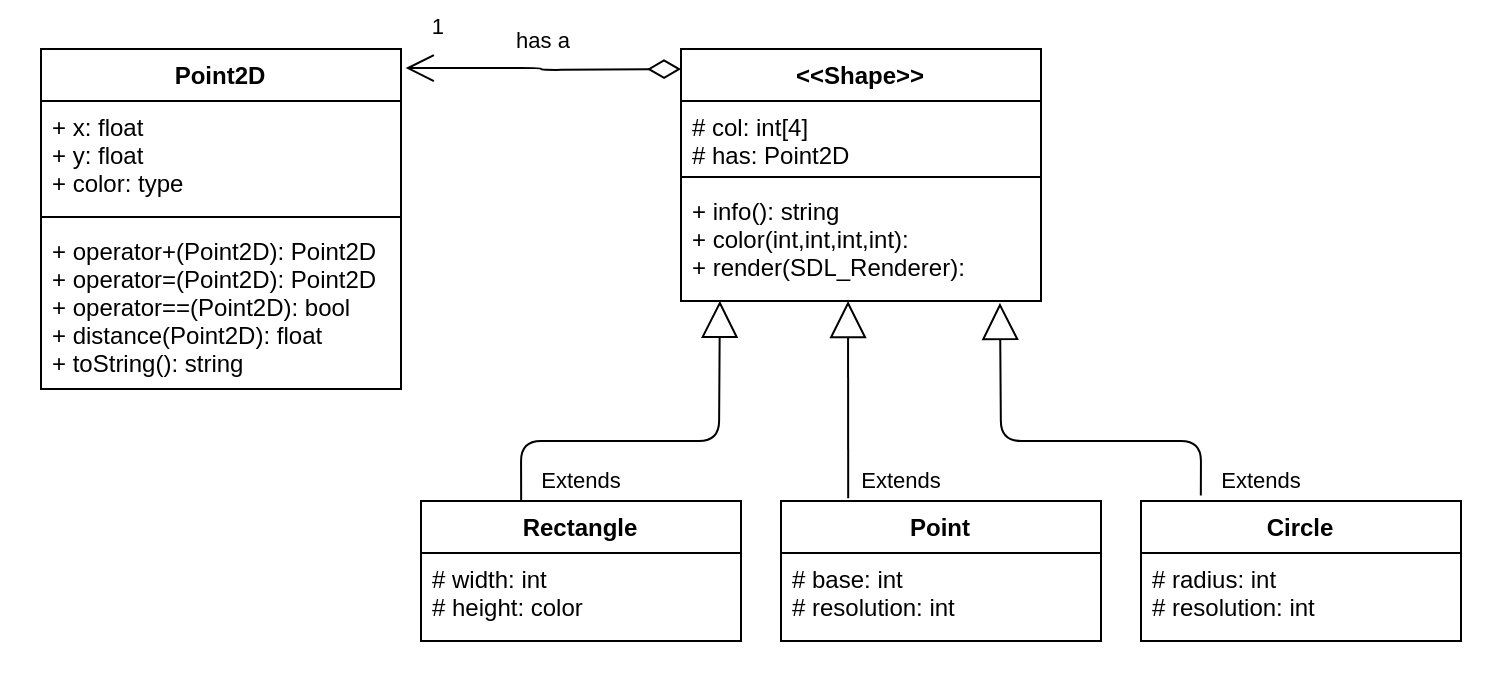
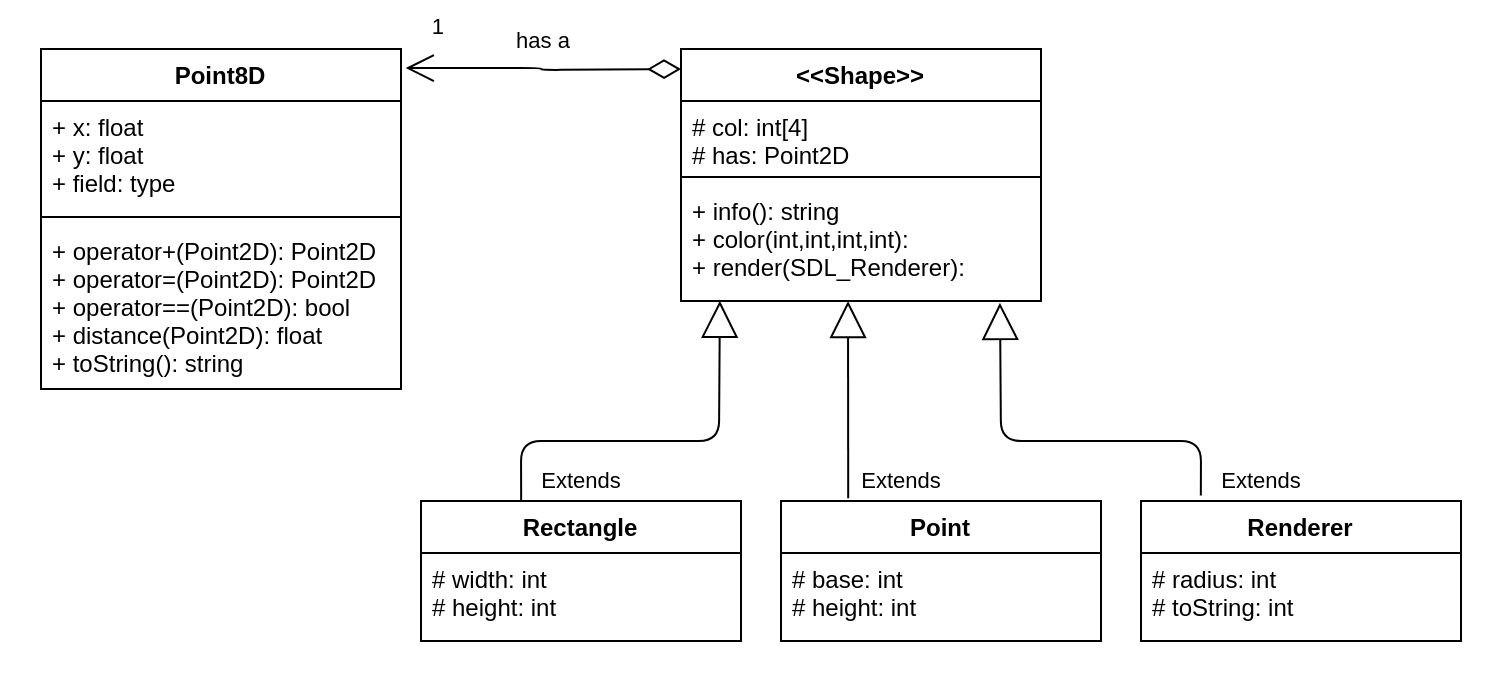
(220, 76) -> (220, 76)
(107, 128) -> (107, 128)
(1300, 528) -> (1300, 528)
(497, 580) -> (497, 580)
(853, 580) -> (853, 580)
(1224, 580) -> (1224, 580)
